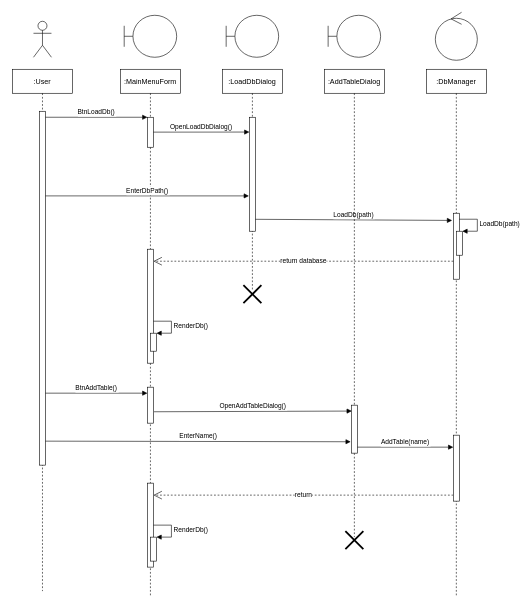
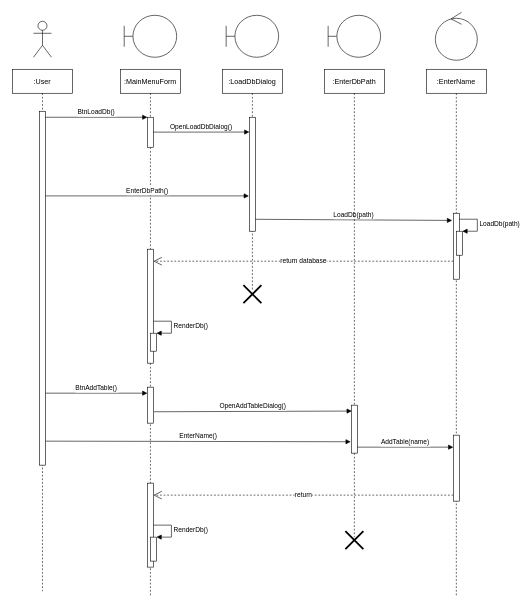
(354, 82) -> (354, 82)
(456, 82) -> (456, 82)
